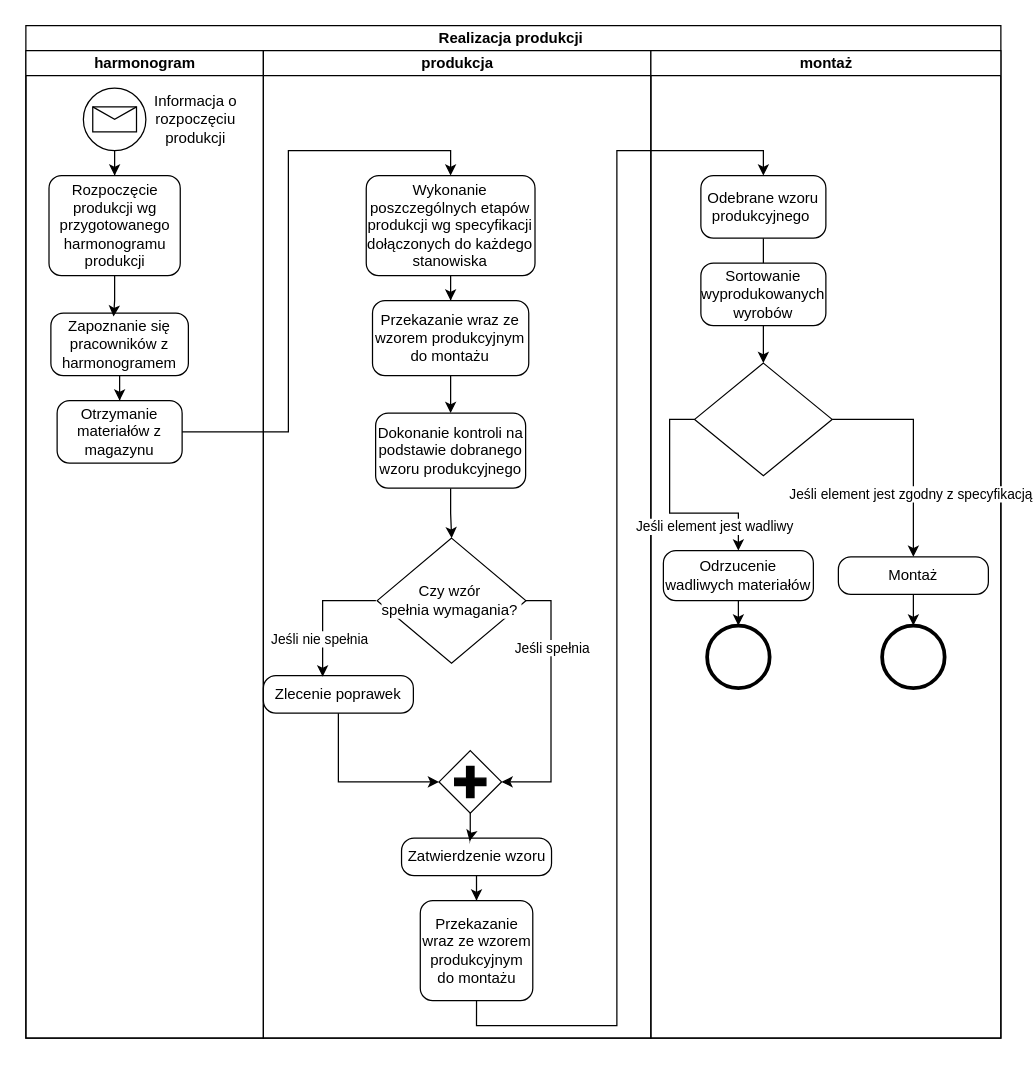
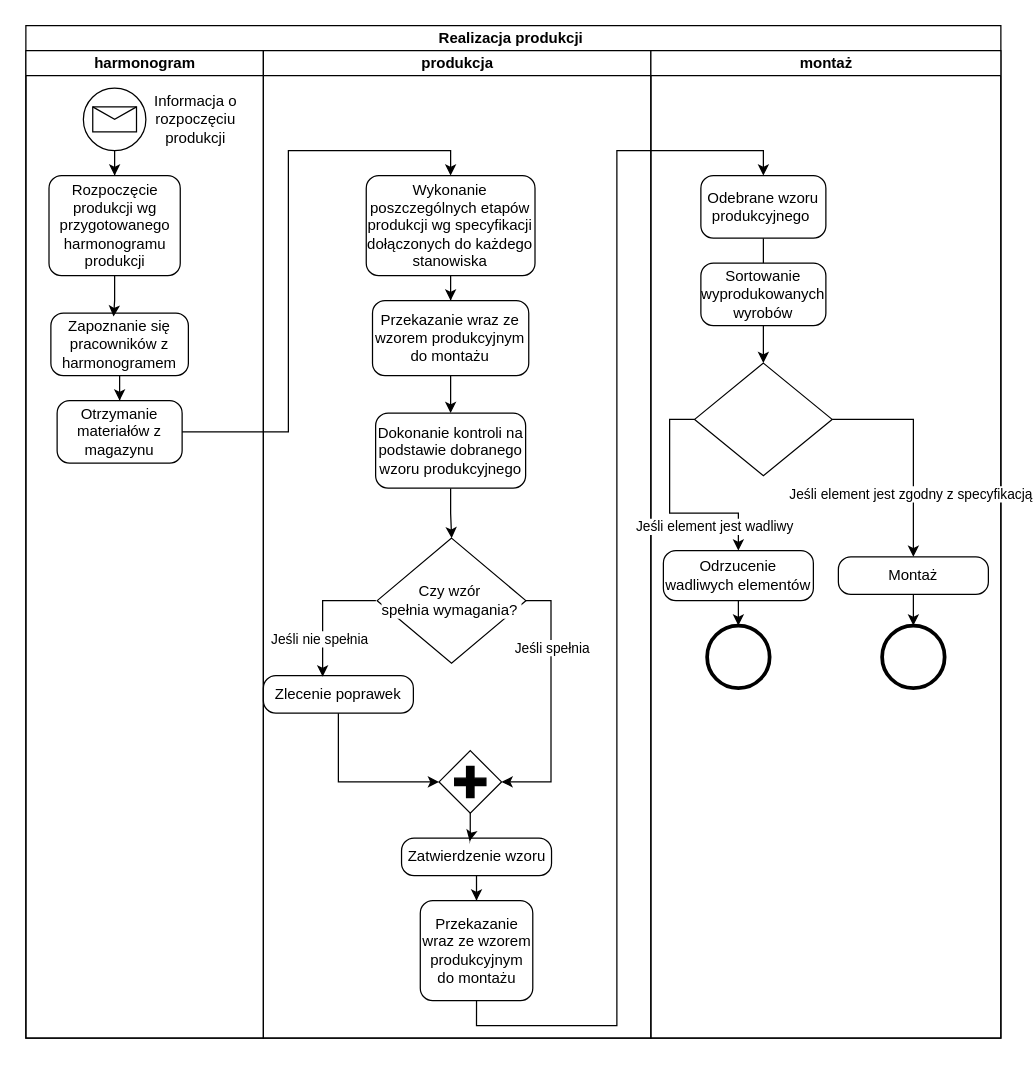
(738, 576) -> (738, 576)
